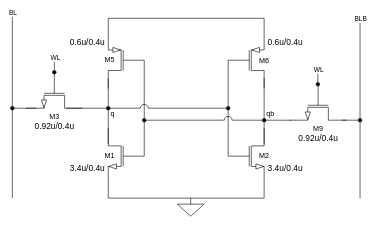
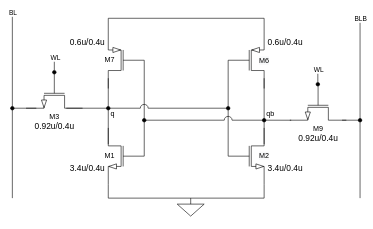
(110, 60) -> (110, 60)
